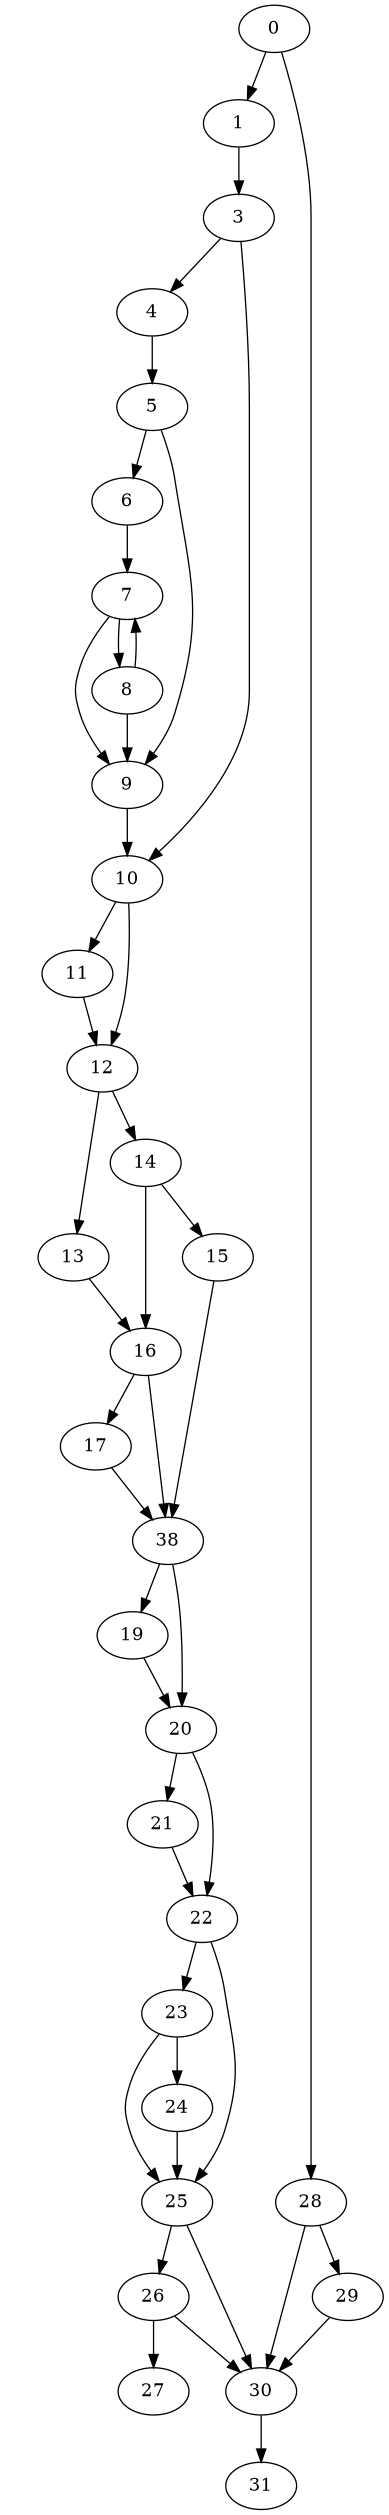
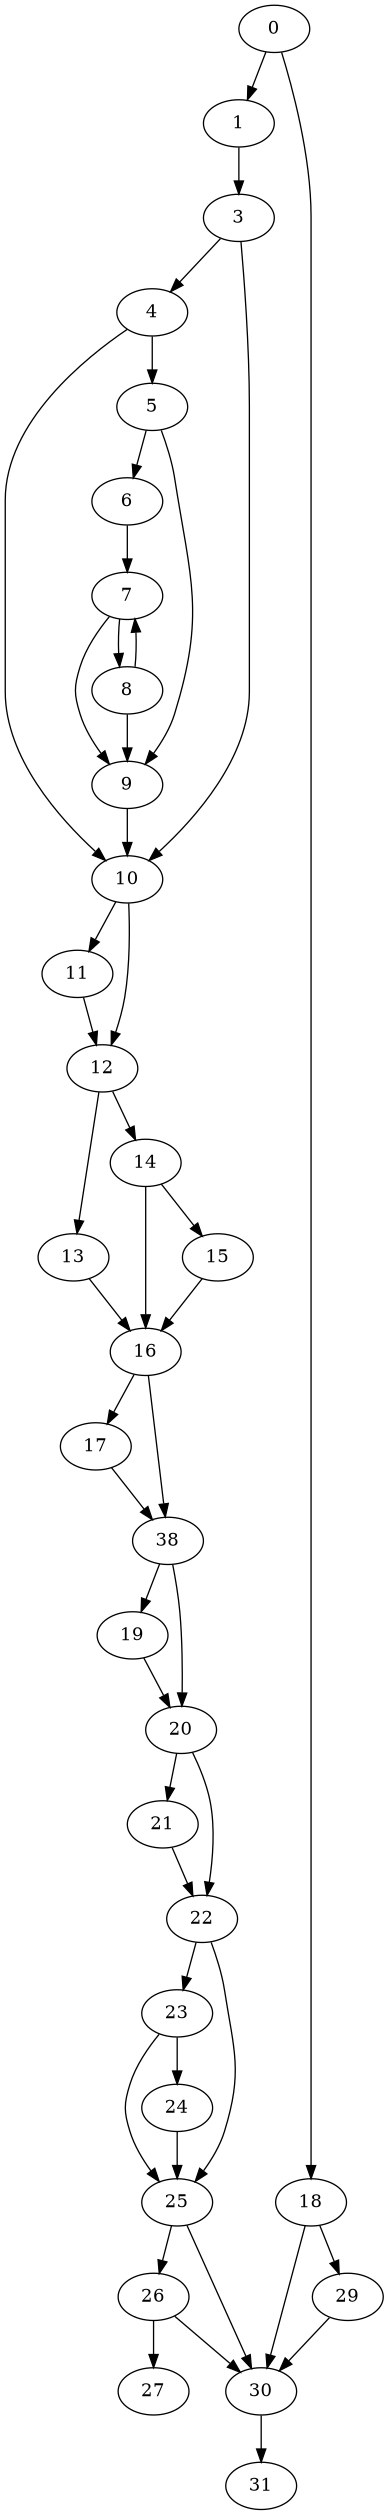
none -> (5, 581)
(194, 1393) -> (186, 1299)
(311, 2202) -> (311, 2202)
